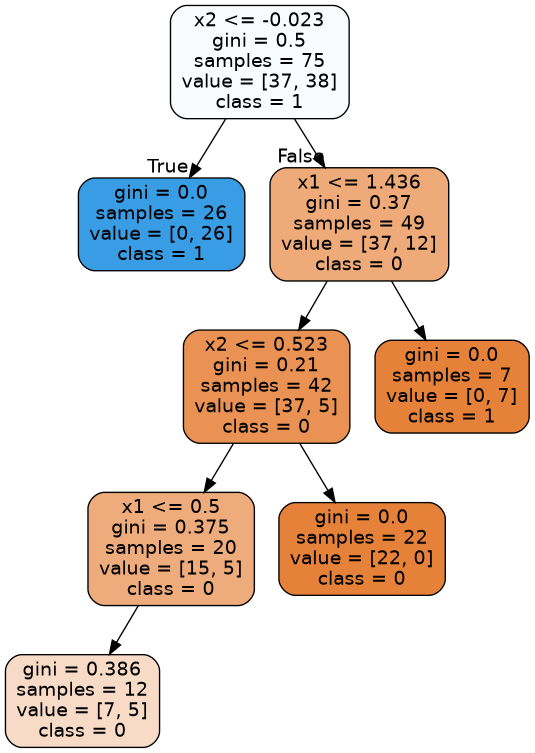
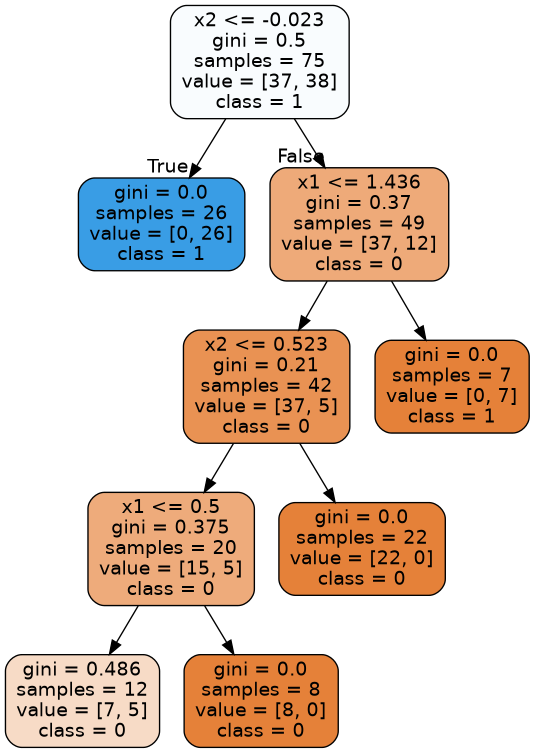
(83, 701) -> (83, 701)
none -> (261, 701)
